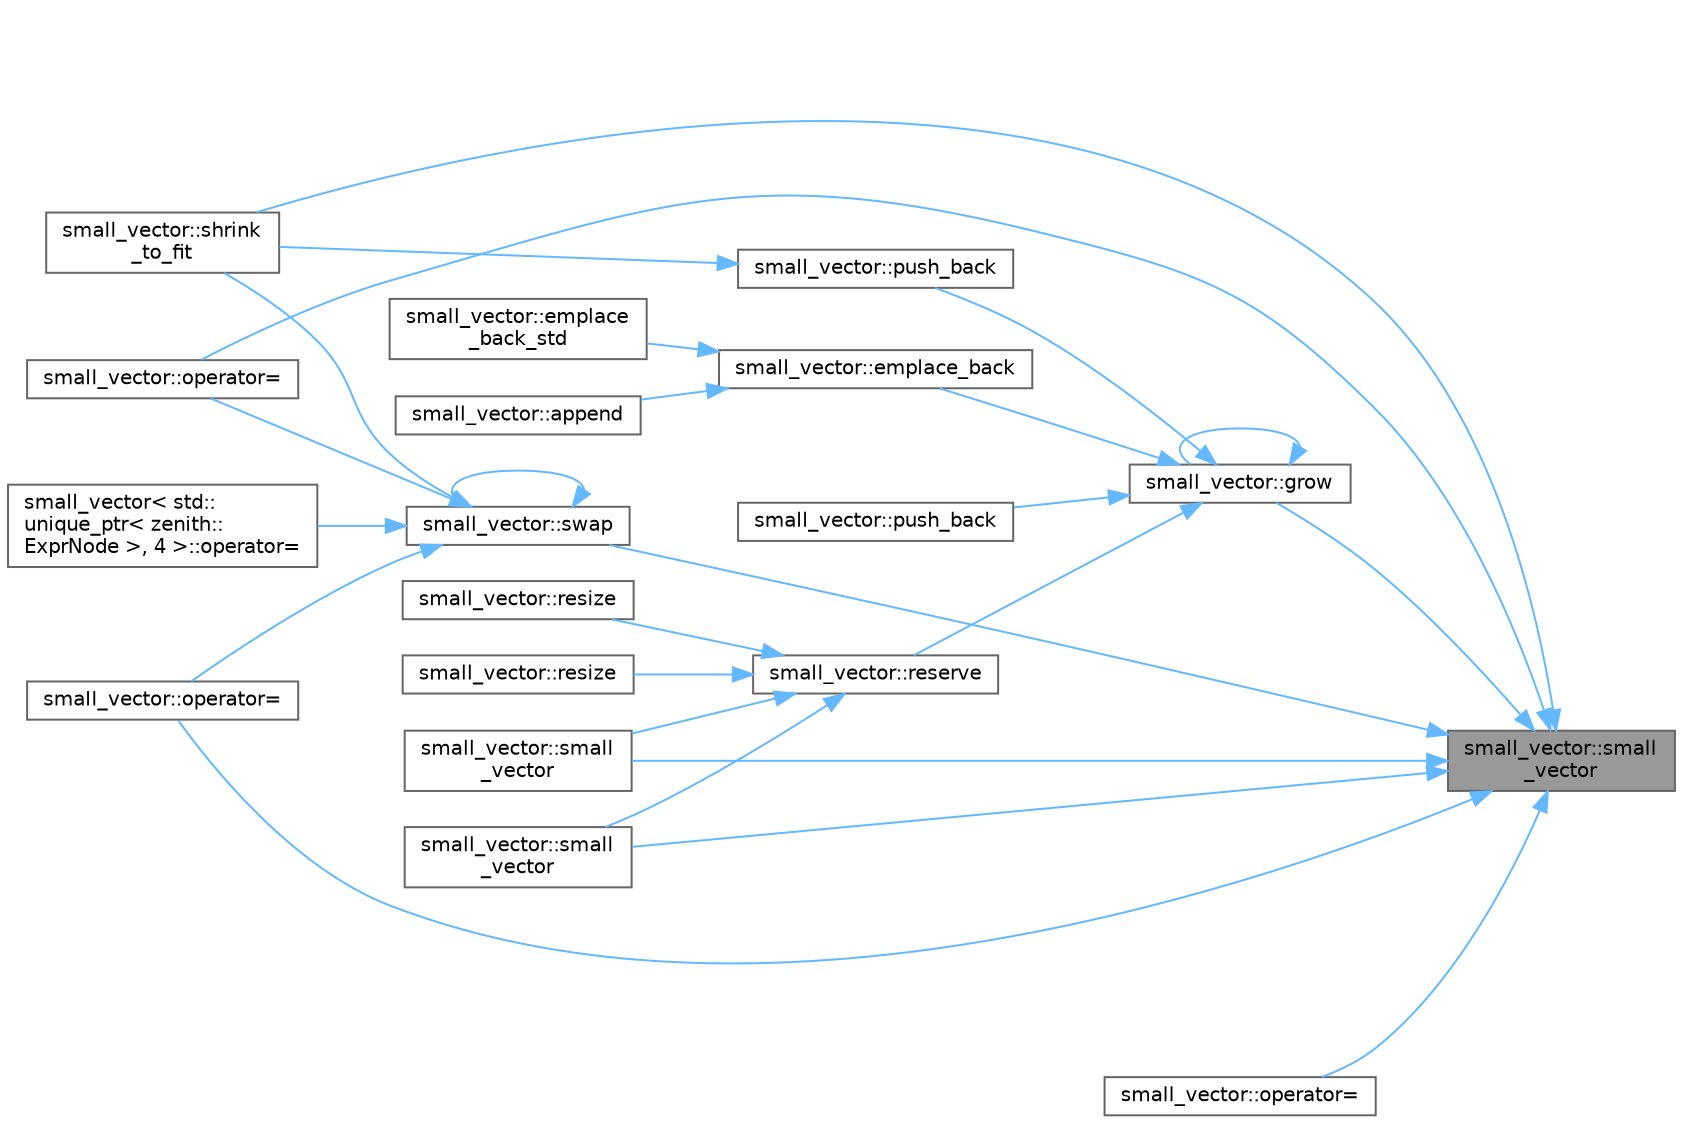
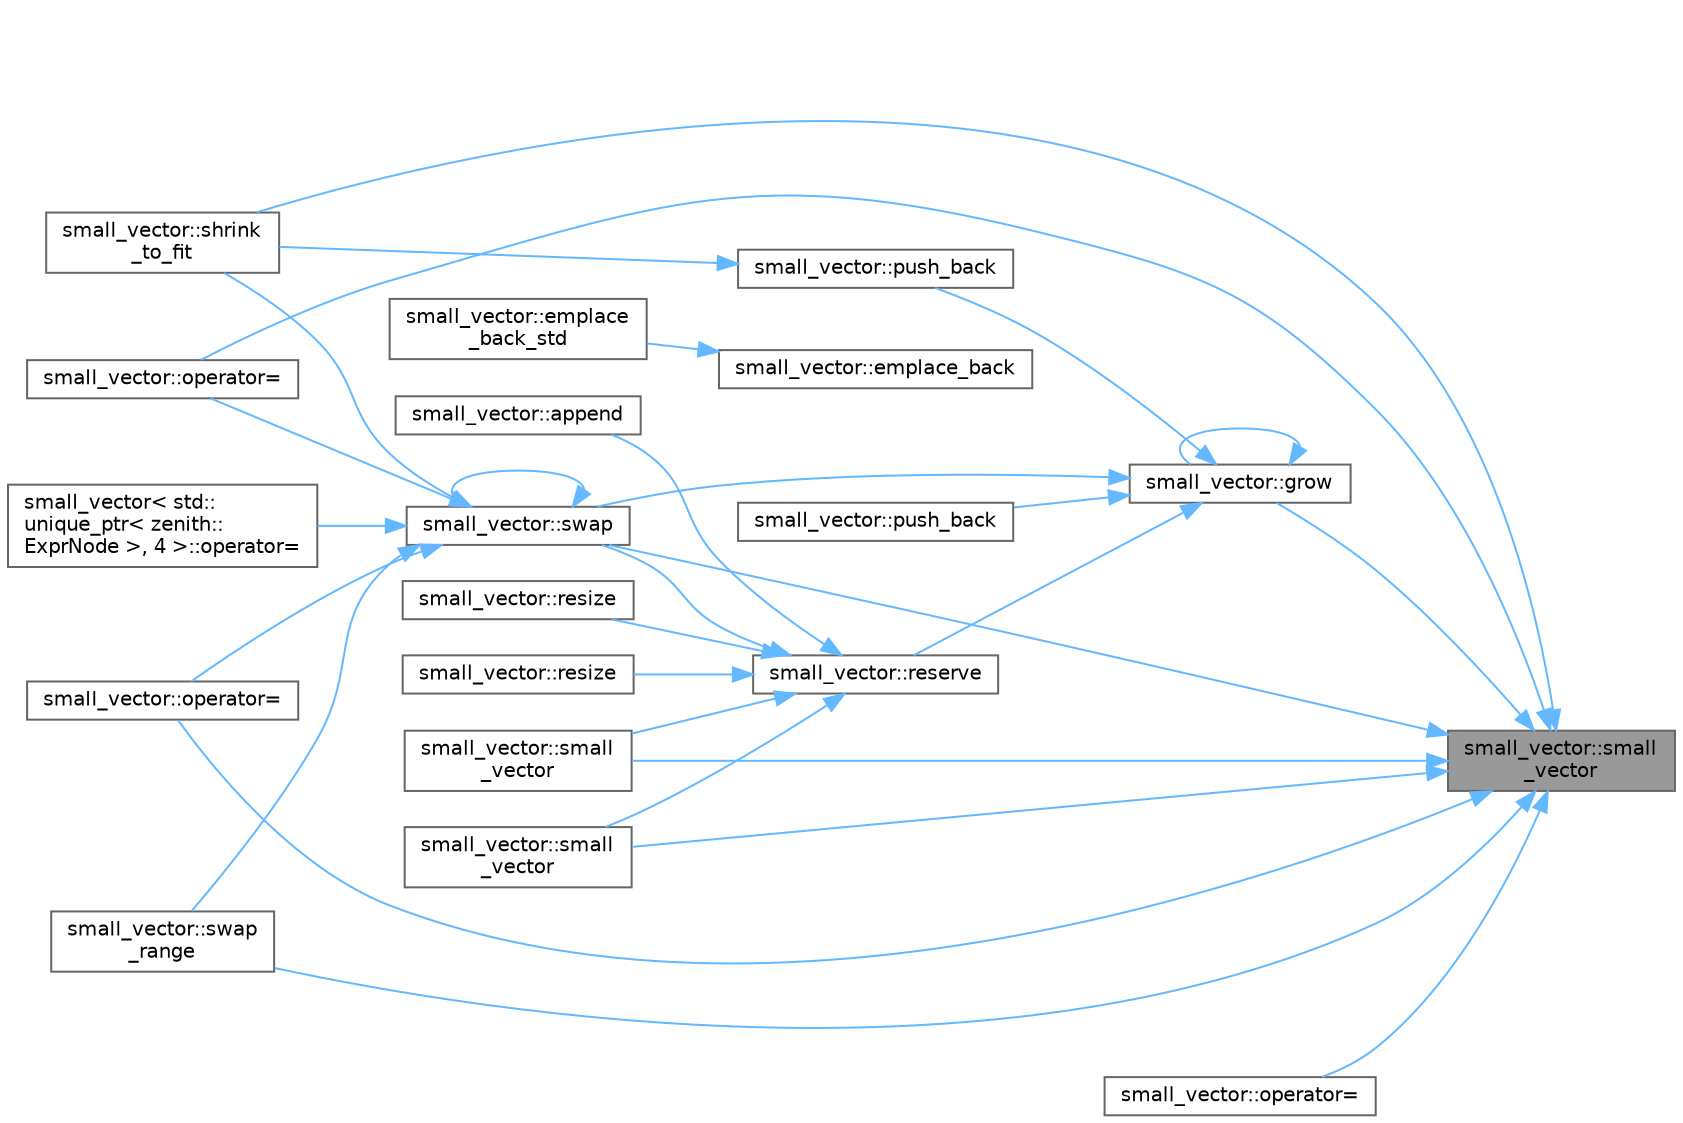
(674, 395) -> (708, 546)
(1050, 423) -> (852, 477)
none -> (685, 598)
none -> (163, 942)
